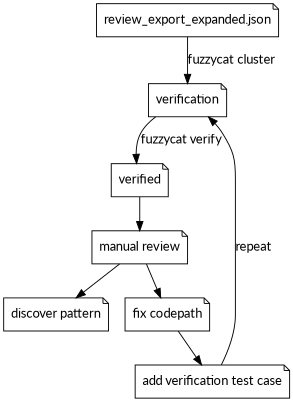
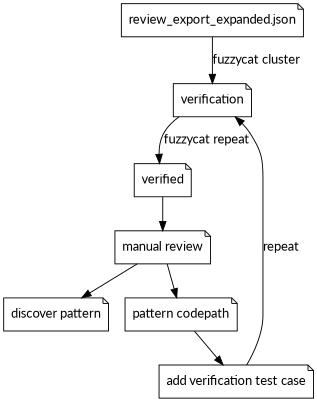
(182, 140) -> (207, 140)
(167, 314) -> (181, 314)
